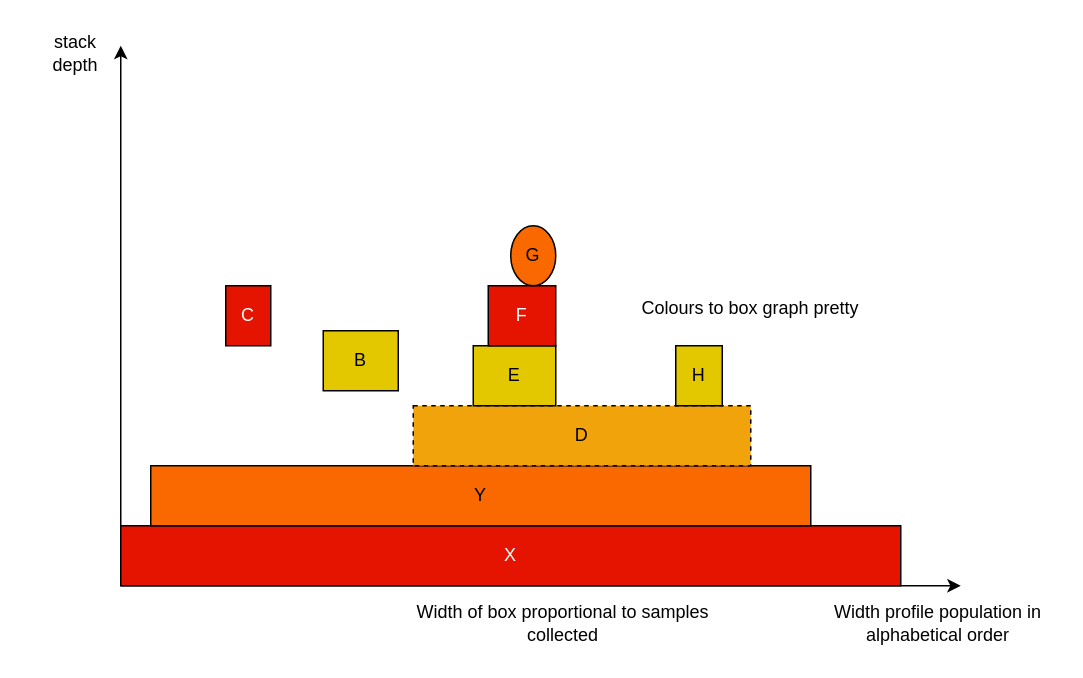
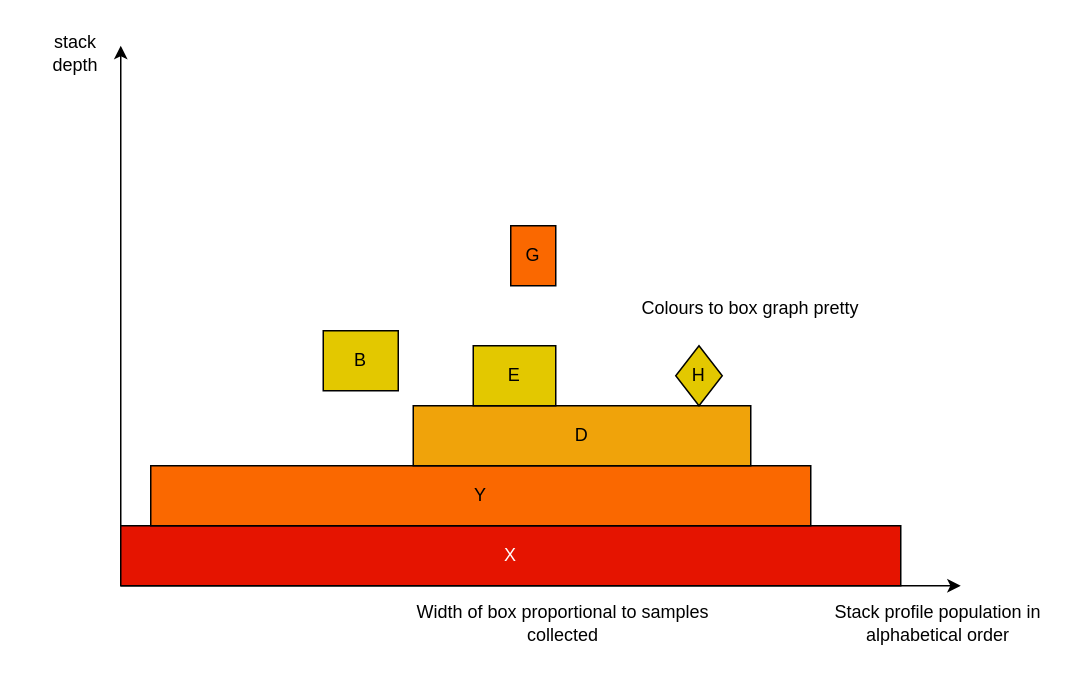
(533, 256) -> (533, 256)
(248, 316) -> none
(522, 316) -> none
(699, 376) -> (699, 376)
(582, 436) -> (582, 436)
(938, 623) -> (938, 623)
